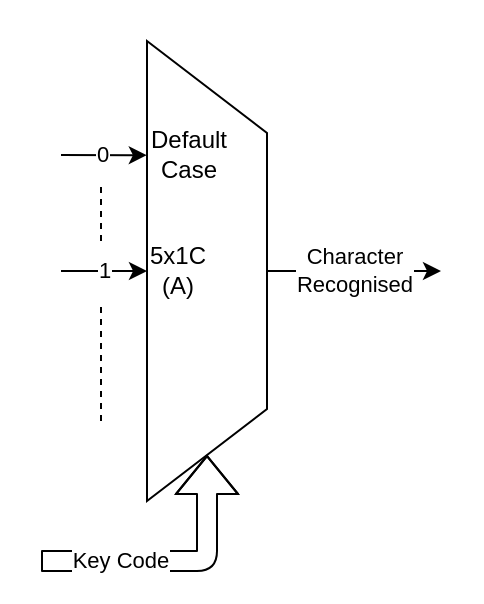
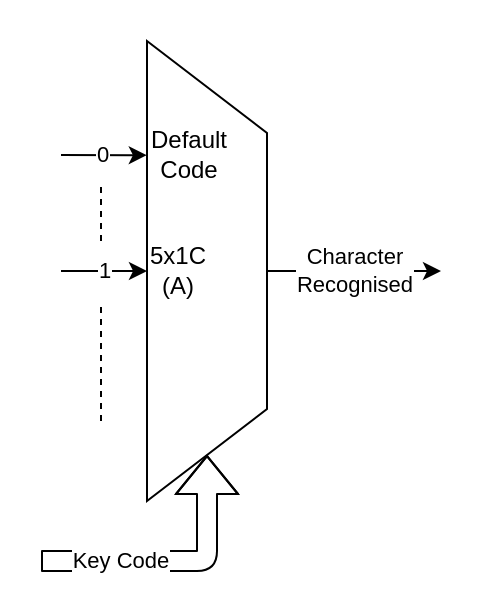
(190, 155) -> (190, 155)
